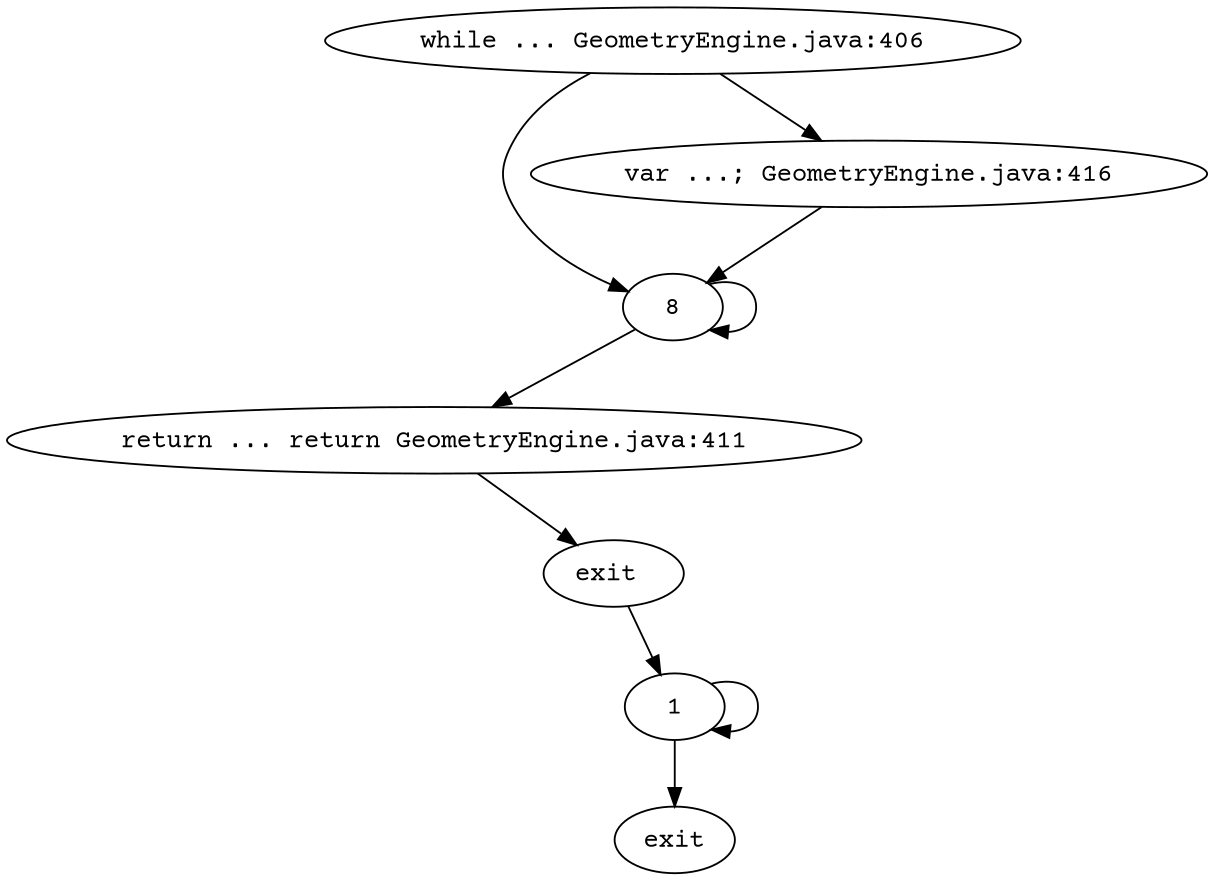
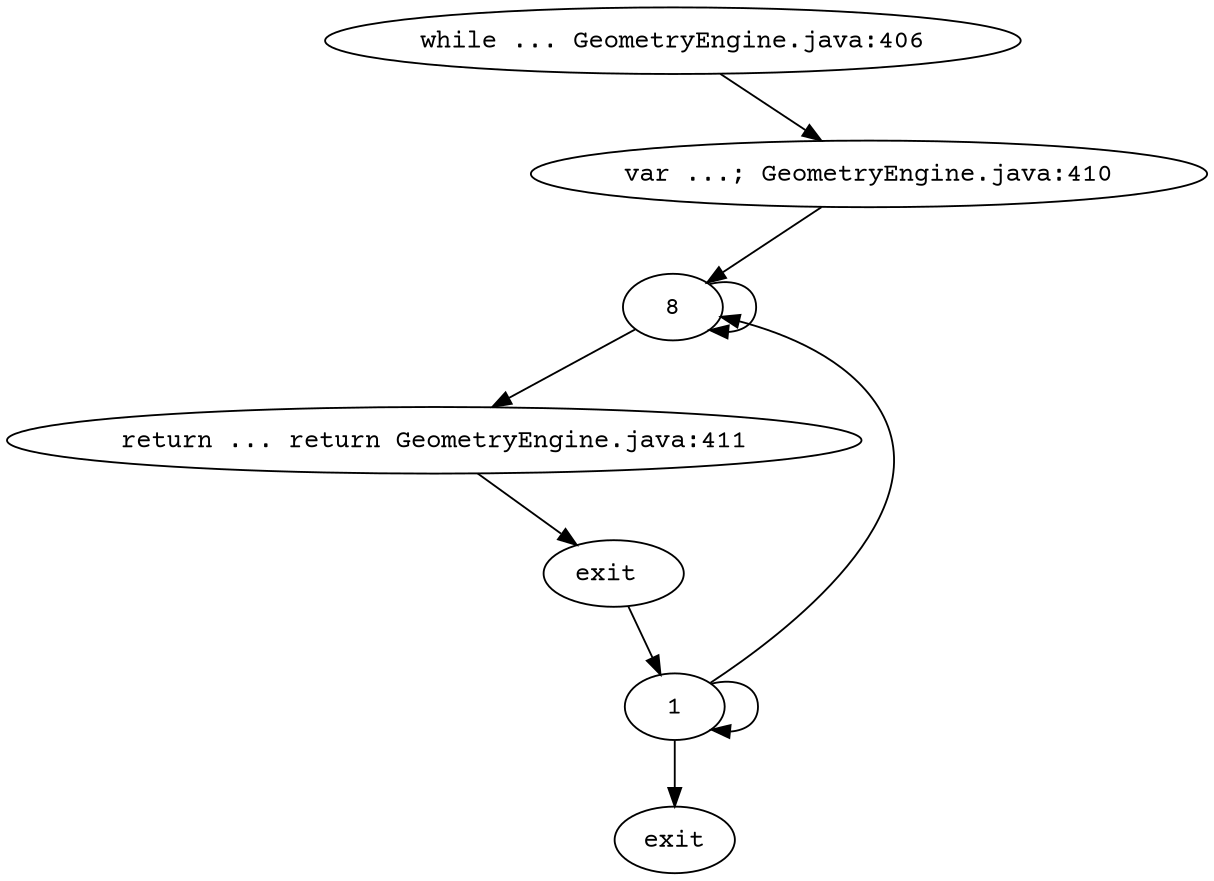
(869, 174) -> (869, 174)
(505, 185) -> (887, 497)
